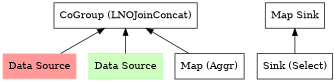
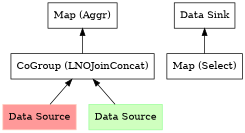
(295, 16) -> (205, 16)
(171, 43) -> (83, 45)
(295, 66) -> (205, 66)
